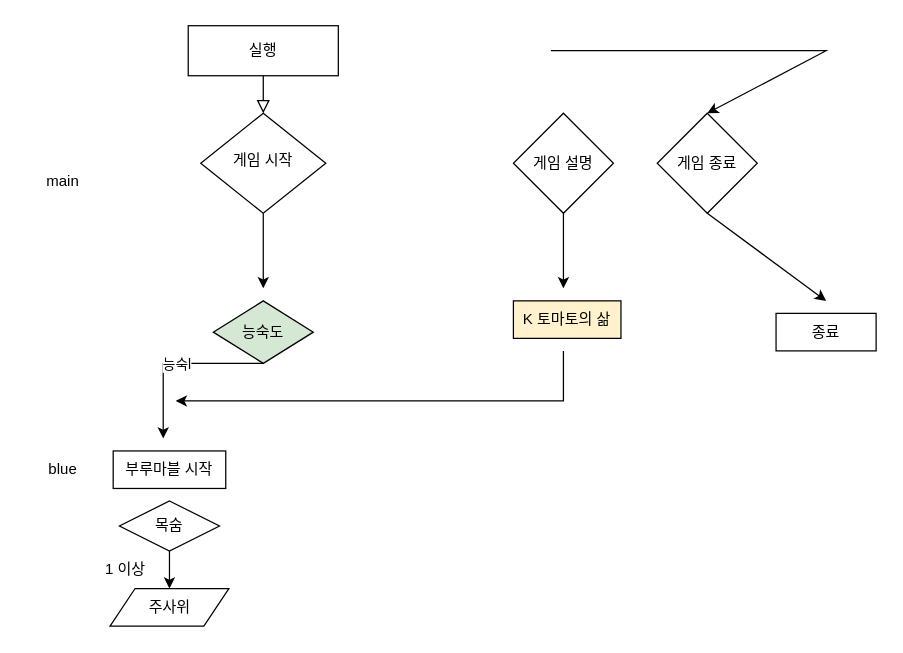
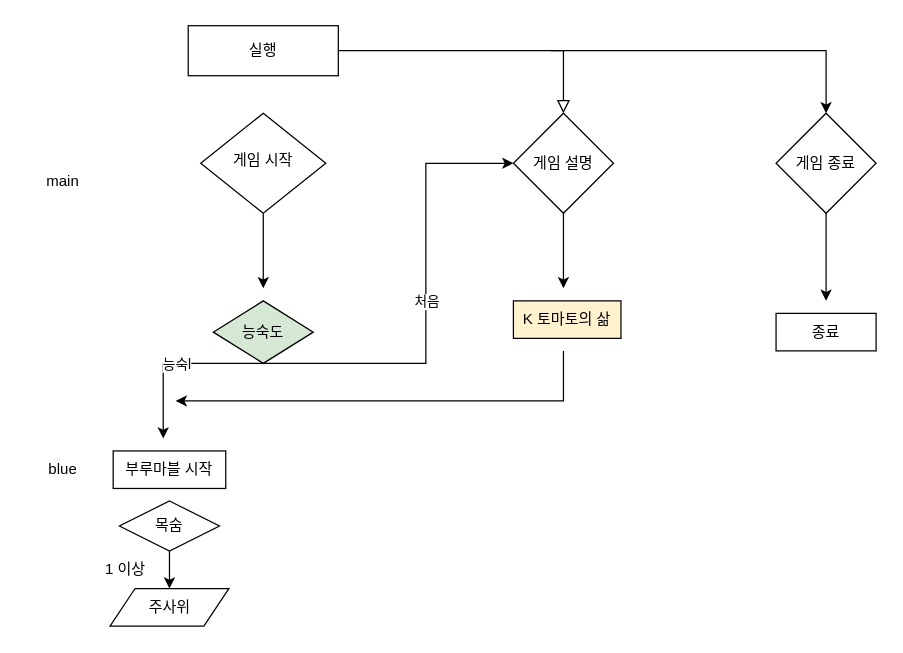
(263, 100) -> (443, 51)
(707, 163) -> (826, 163)
none -> (426, 304)
